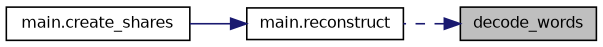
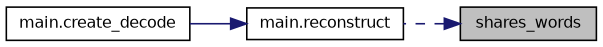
(98, 24) -> (98, 24)
(528, 24) -> (528, 24)
